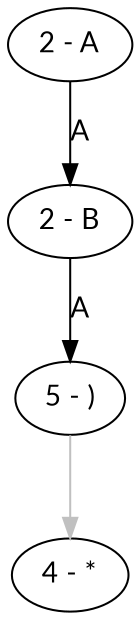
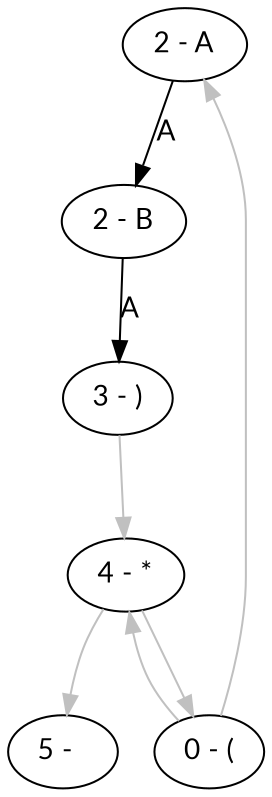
(70, 398) -> (118, 398)
none -> (63, 752)
none -> (209, 752)
